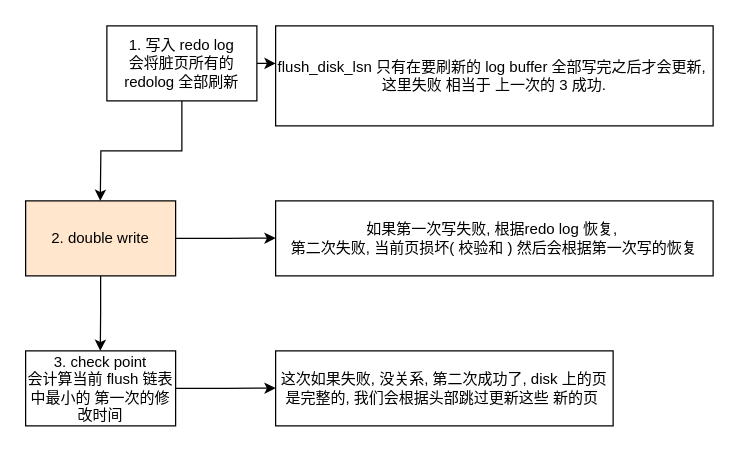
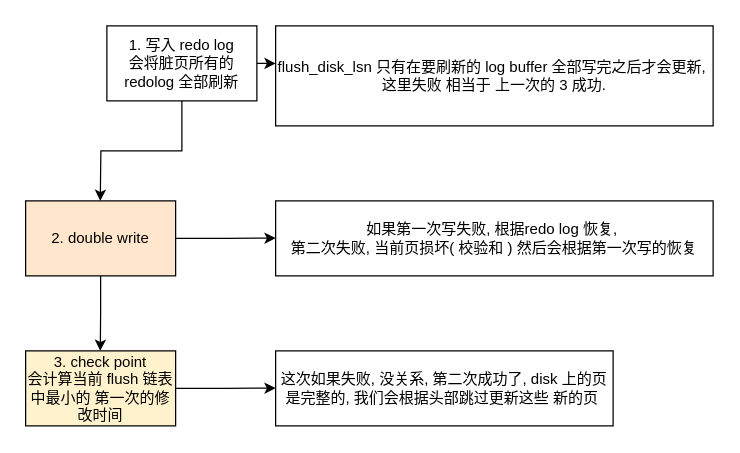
(101, 388) -> (101, 388)
